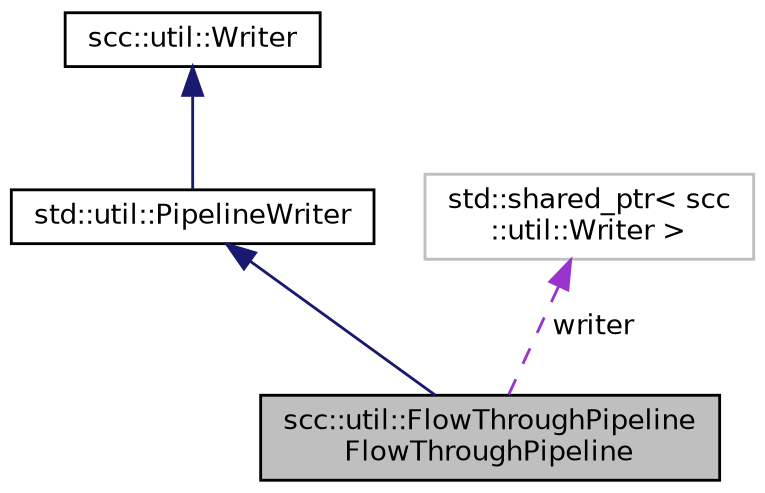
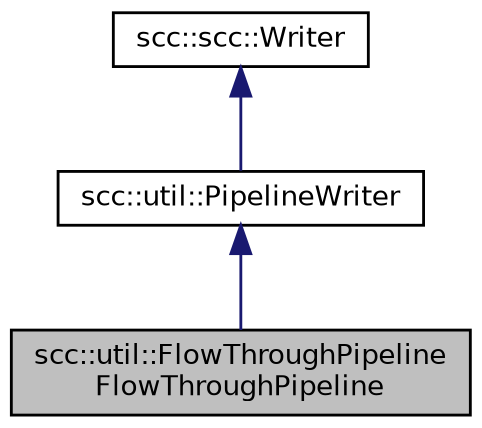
(193, 40) -> (241, 40)
(193, 217) -> (241, 198)
(589, 217) -> none
